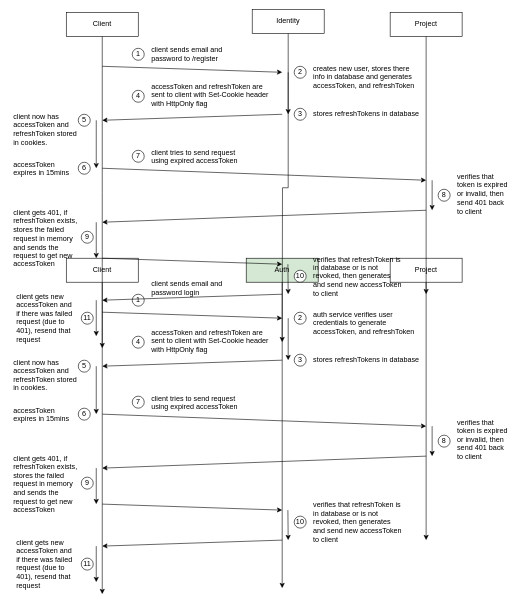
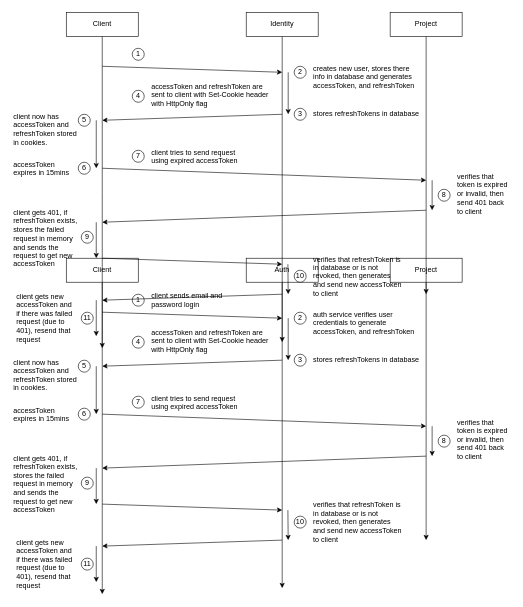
(288, 21) -> (282, 24)
(192, 54) -> none
(282, 270) -> (282, 270)
(192, 288) -> (192, 300)
